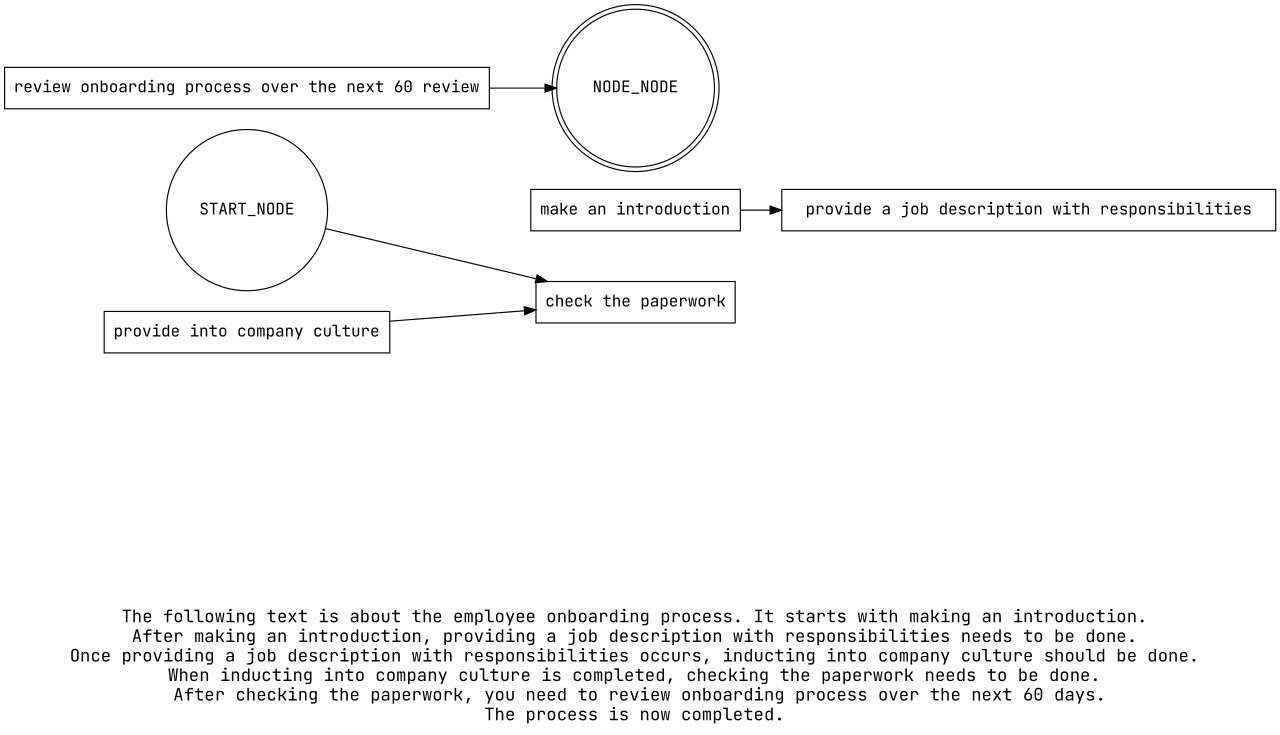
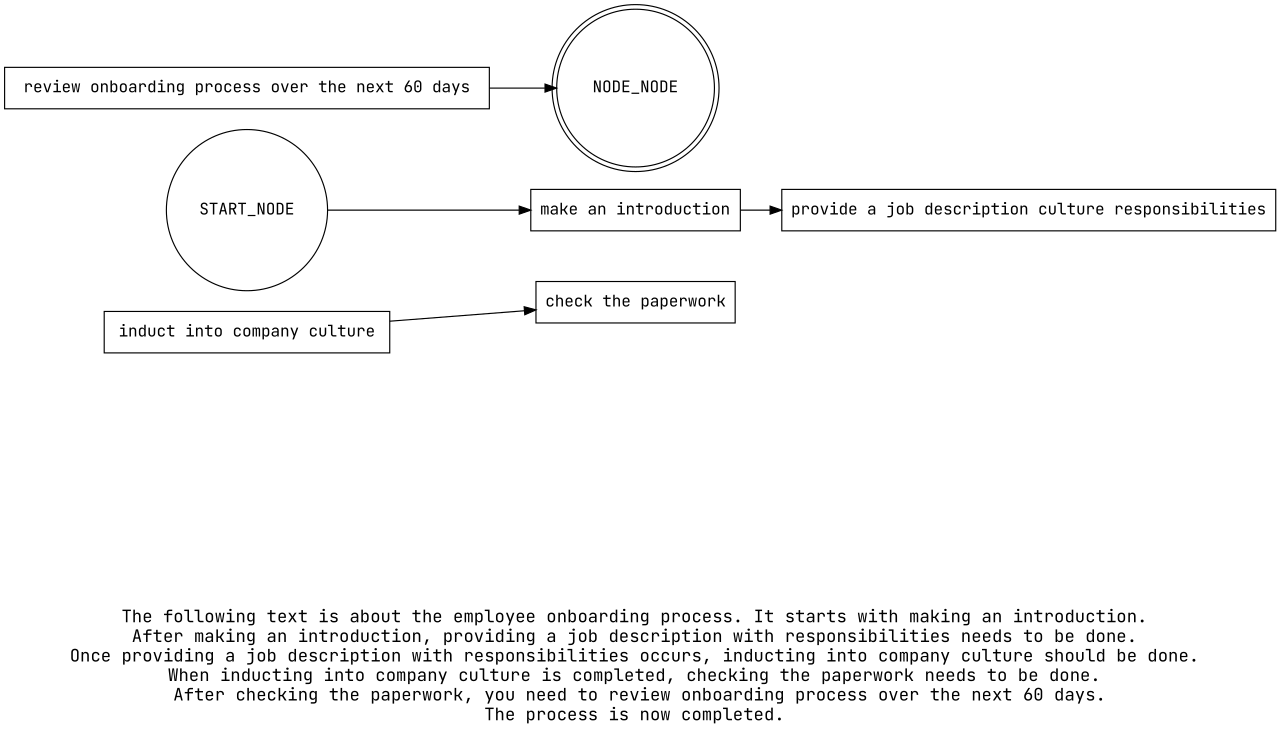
(247, 88) -> (247, 88)
(1029, 210) -> (1029, 210)
(431, 254) -> (423, 210)
(247, 332) -> (247, 332)
